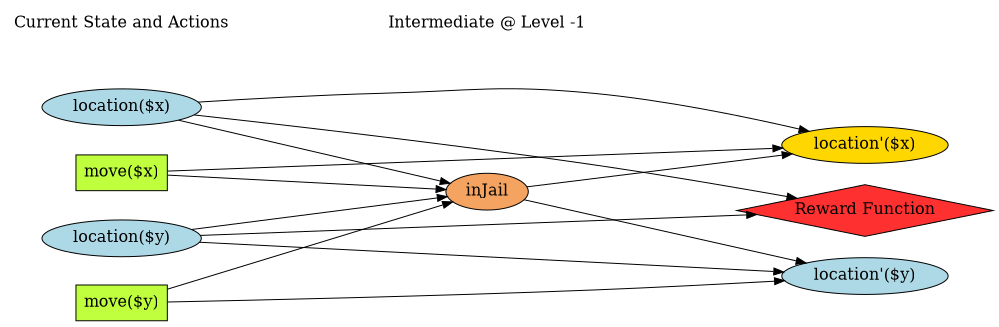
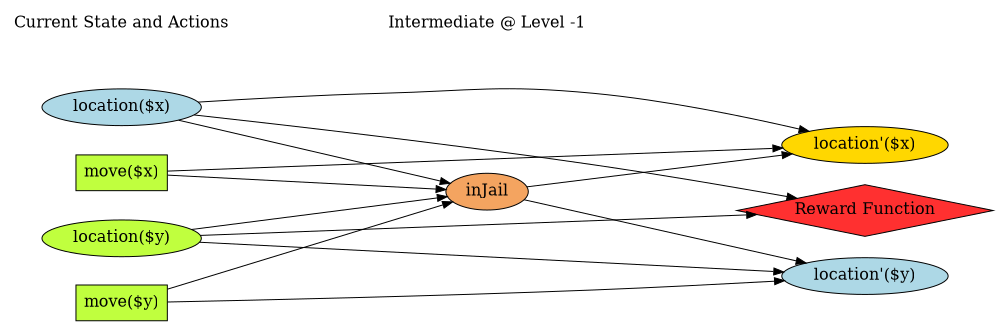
(122, 238) -> (122, 238)
